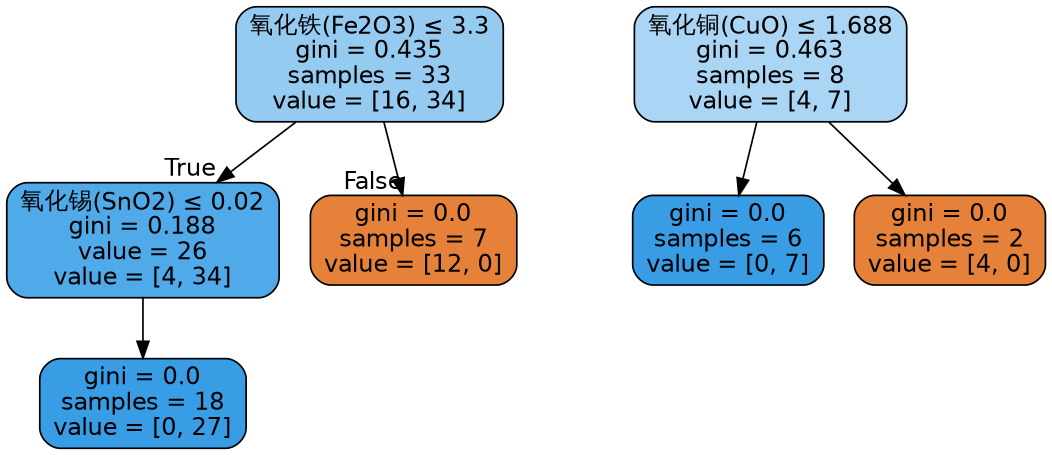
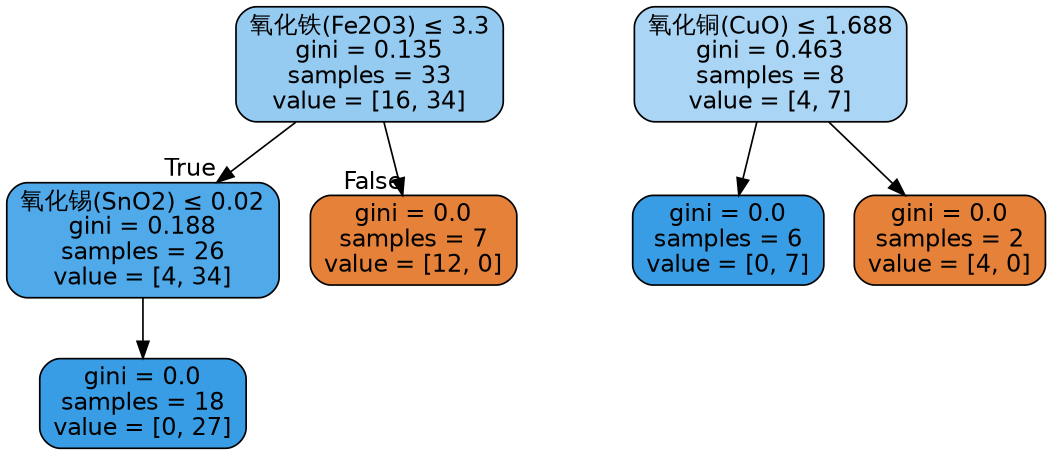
(370, 51) -> (370, 51)
(143, 252) -> (143, 252)
